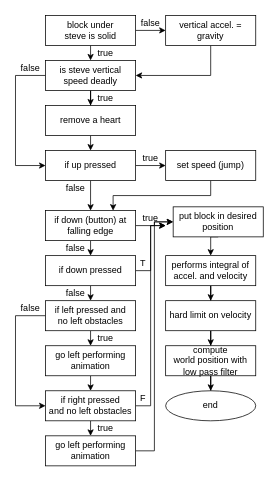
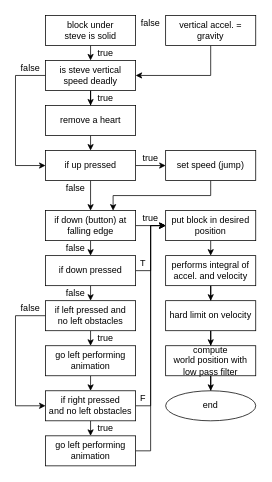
(147, 30) -> none
(218, 222) -> (210, 225)
